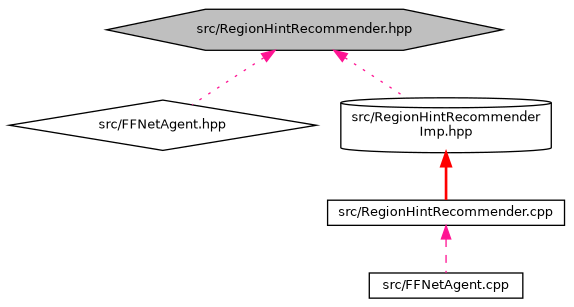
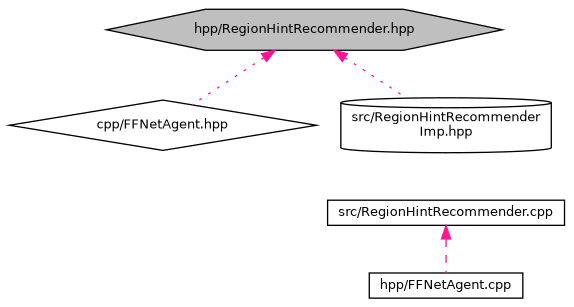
(304, 30) -> (304, 30)
(163, 125) -> (163, 125)
(446, 183) -> none
(446, 286) -> (446, 286)
